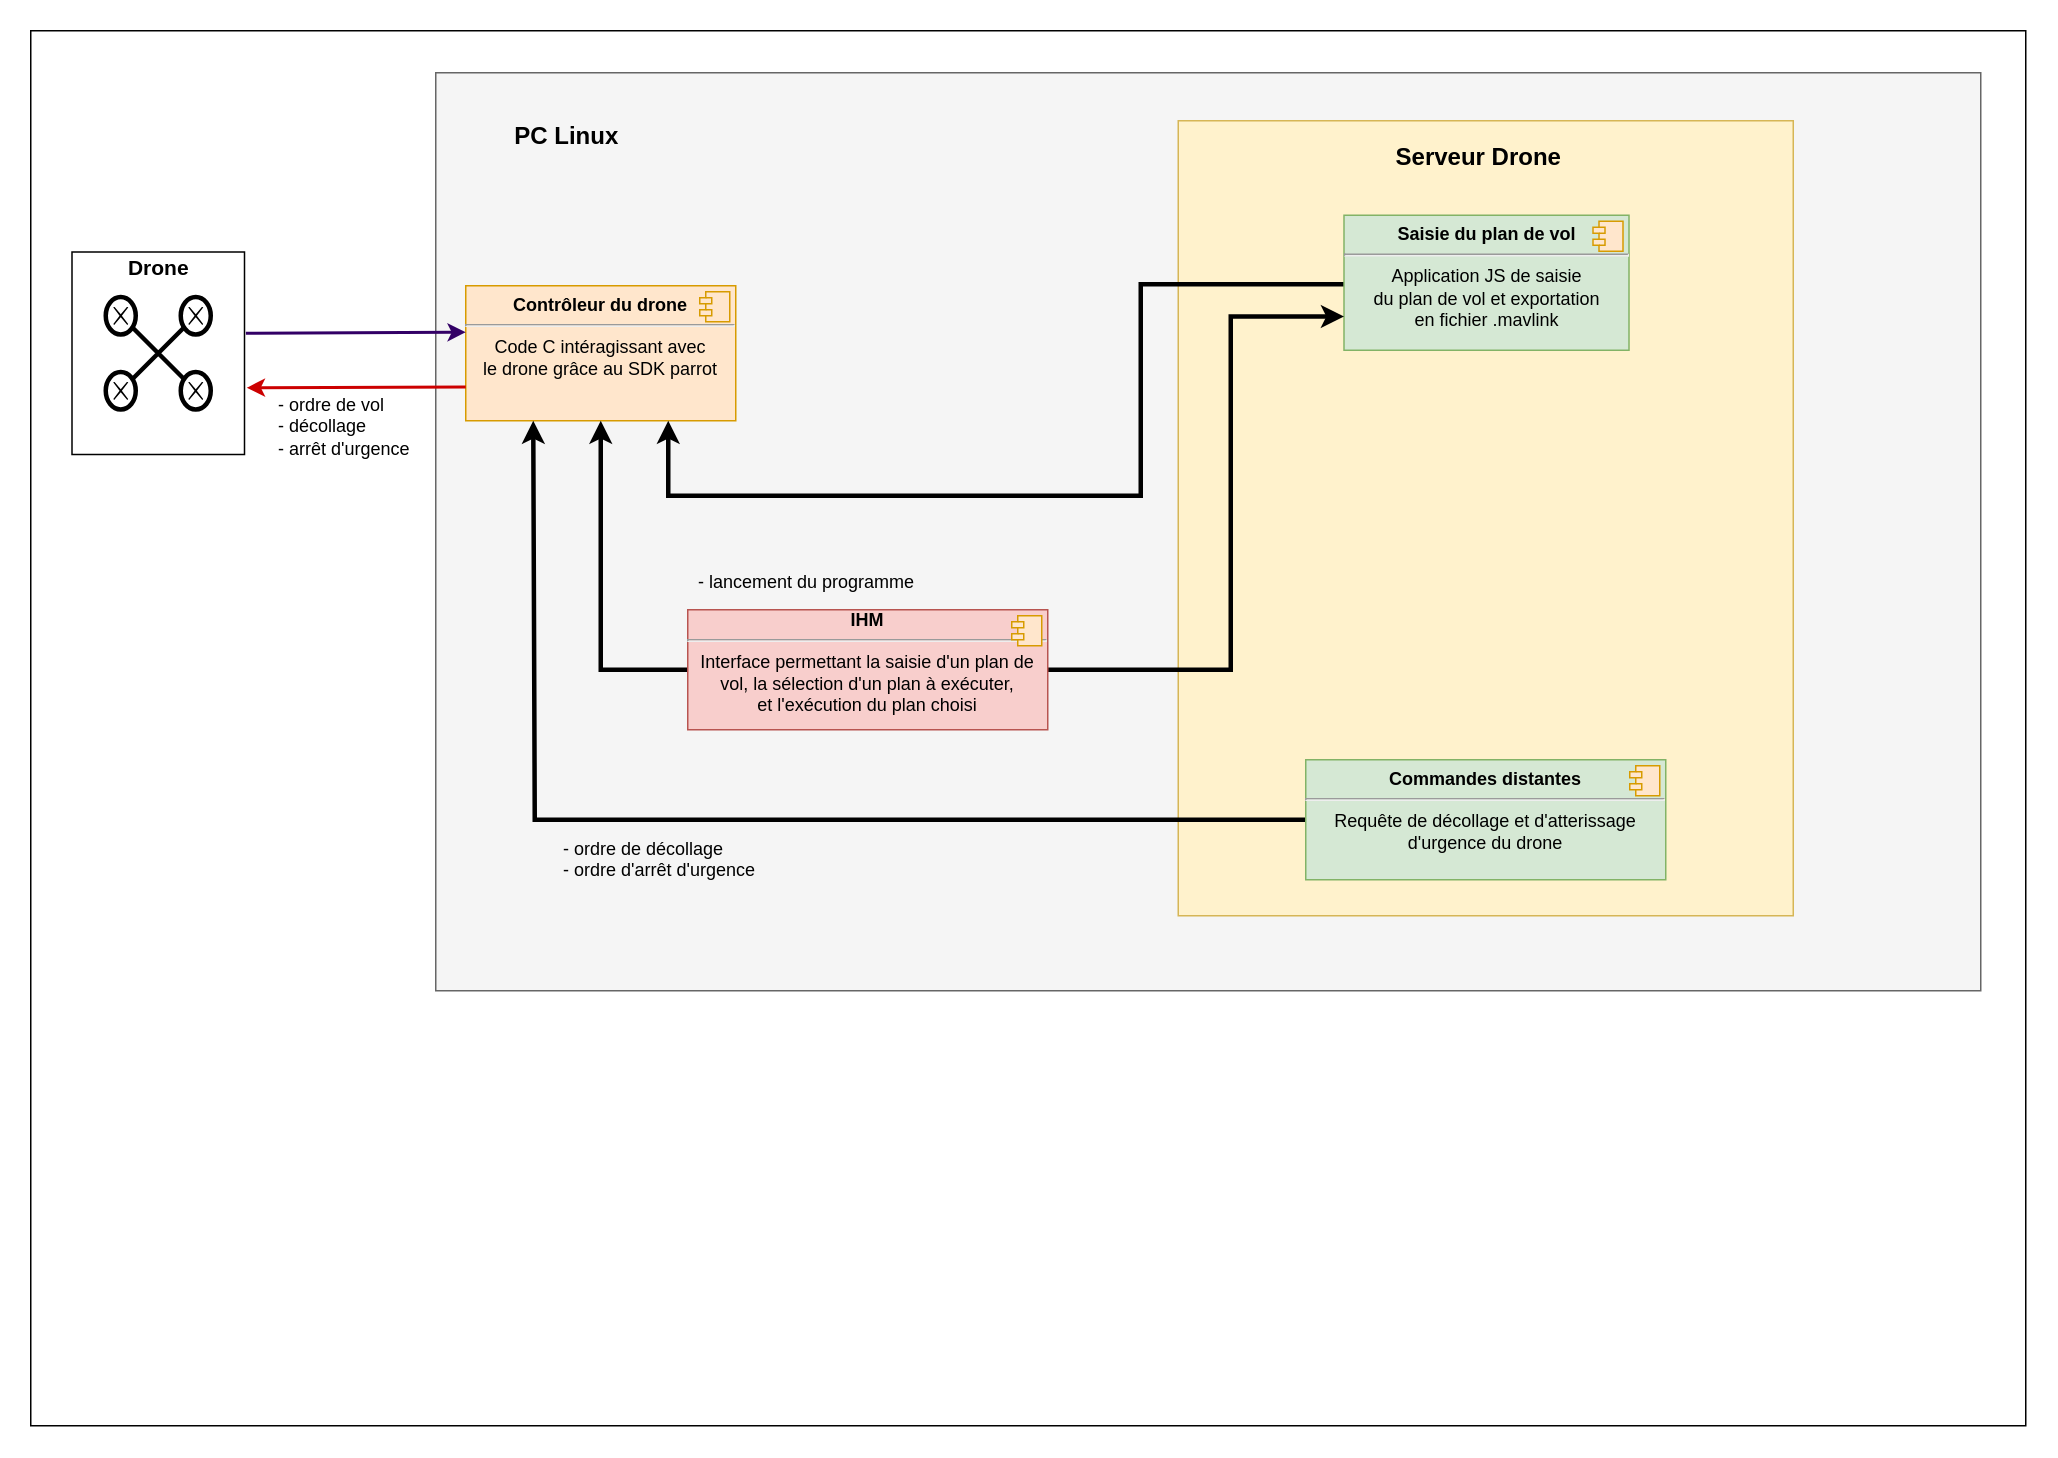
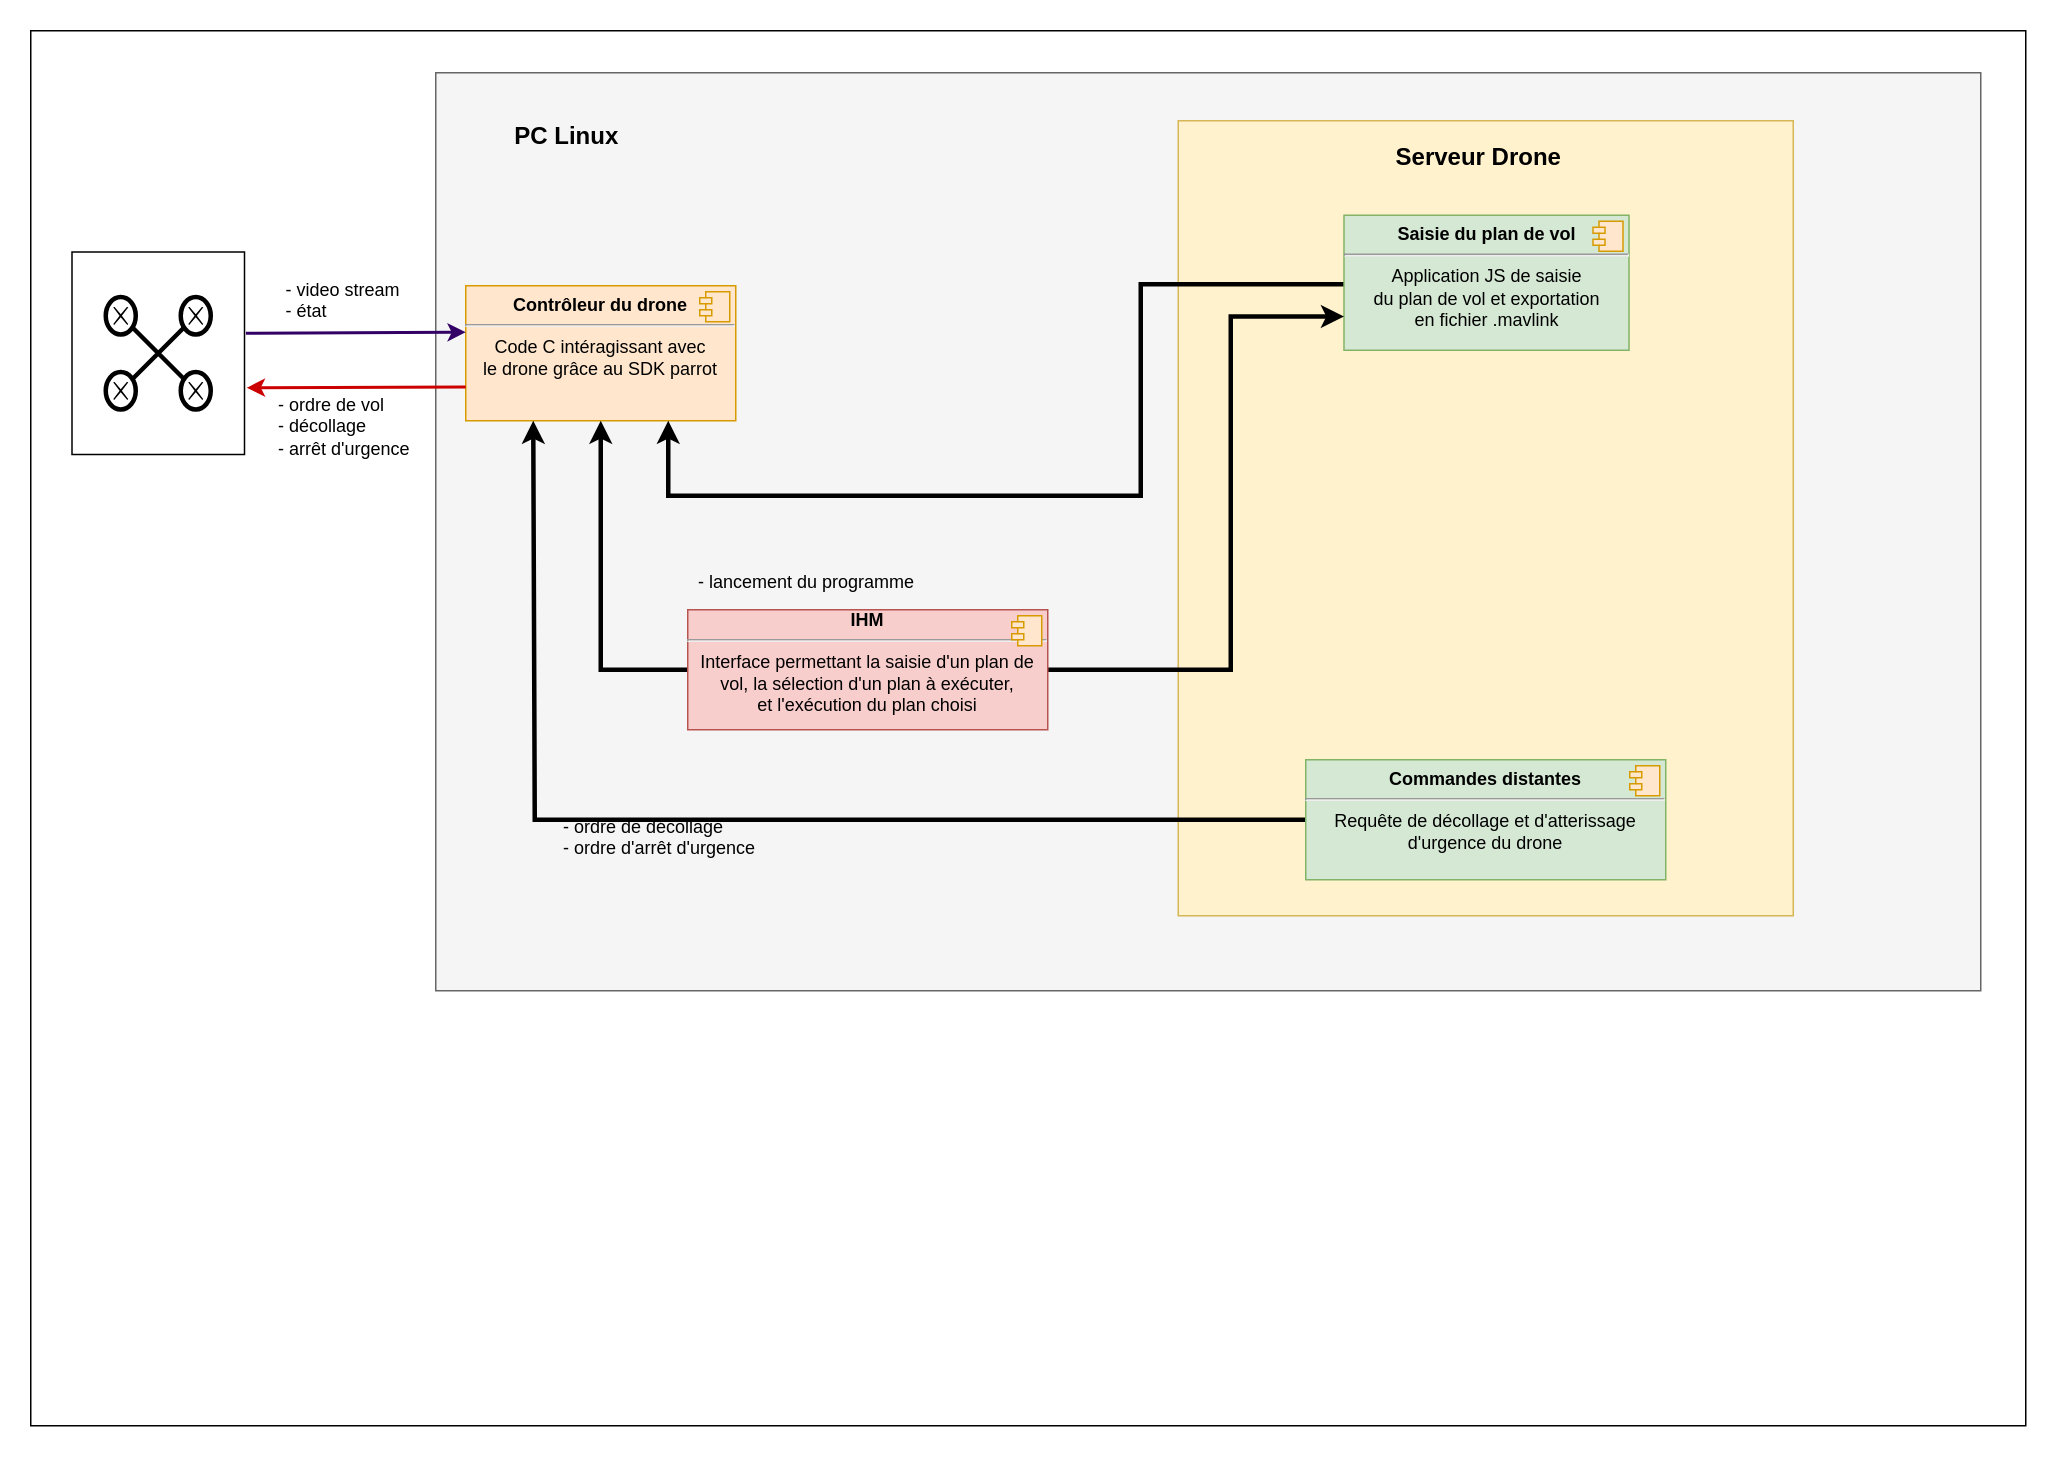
(158, 268) -> none
none -> (353, 297)
(668, 857) -> (668, 835)
